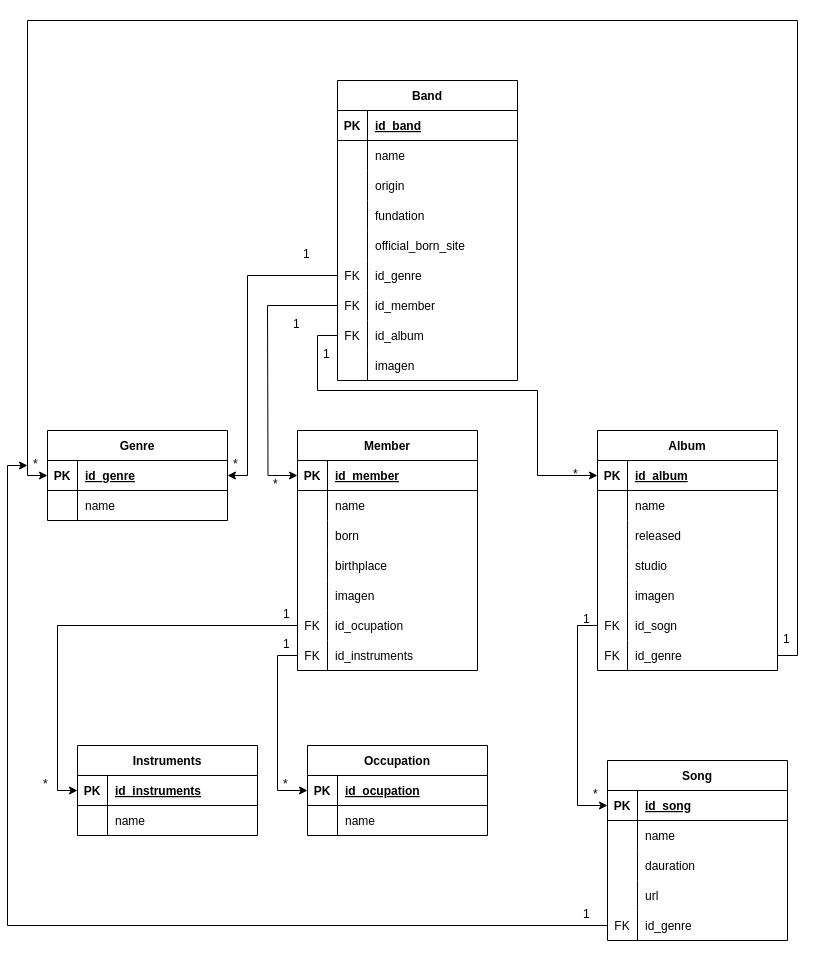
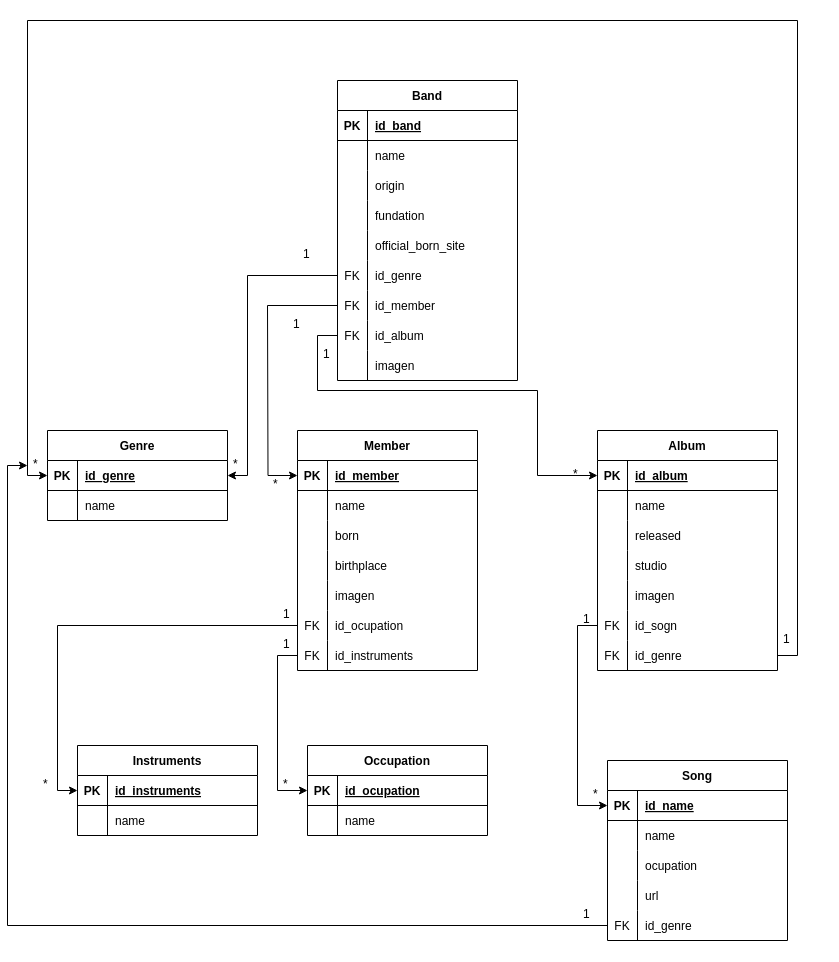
(667, 806) -> (667, 806)
(674, 866) -> (674, 866)
